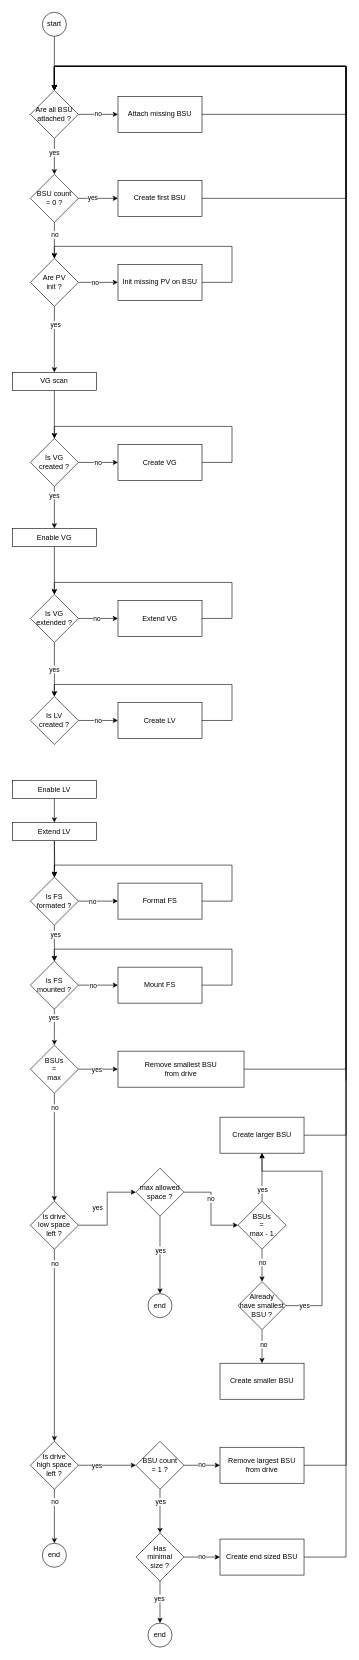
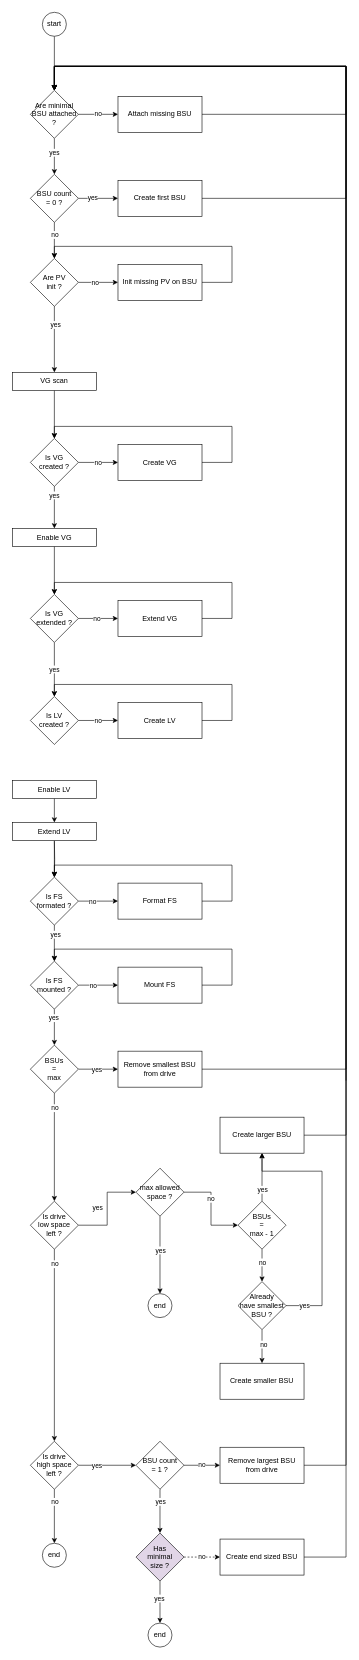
(54, 114) -> (54, 114)
(181, 1069) -> (160, 1069)
(160, 1557) -> (160, 1557)
(199, 1557) -> (199, 1557)
